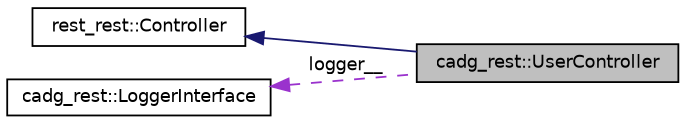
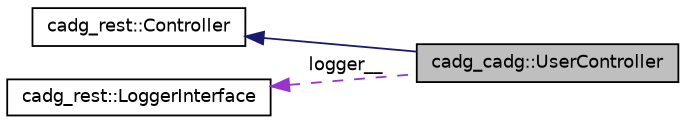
(139, 27) -> (139, 27)
(548, 63) -> (548, 63)
